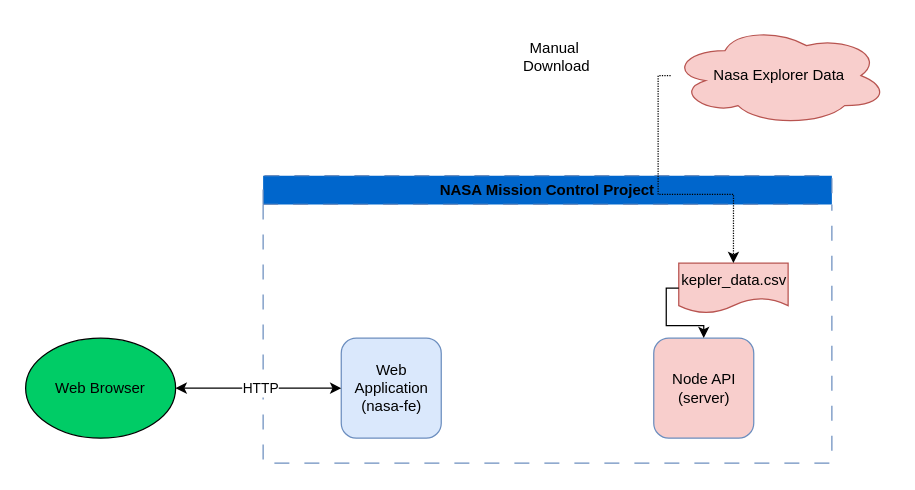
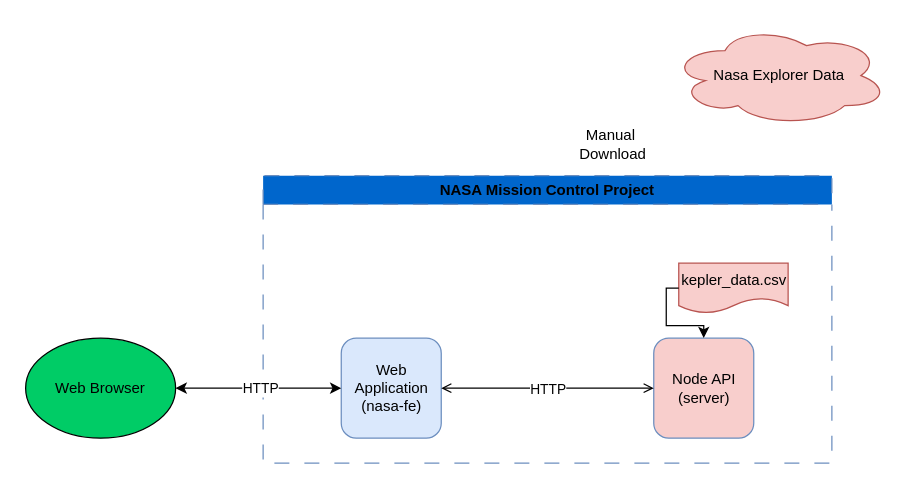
(557, 57) -> (613, 144)
(660, 194) -> none
none -> (546, 388)
